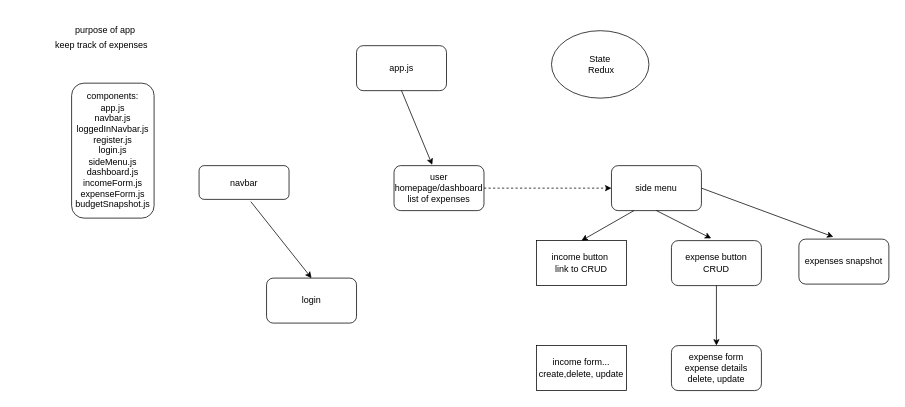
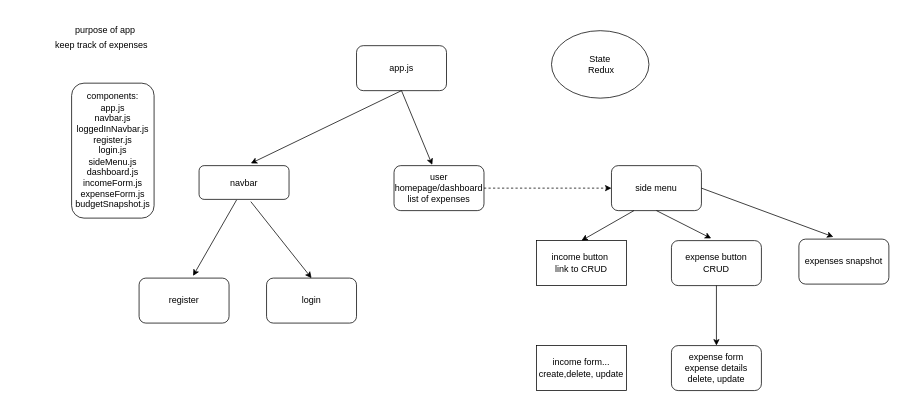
none -> (327, 126)
none -> (216, 236)
none -> (184, 300)
